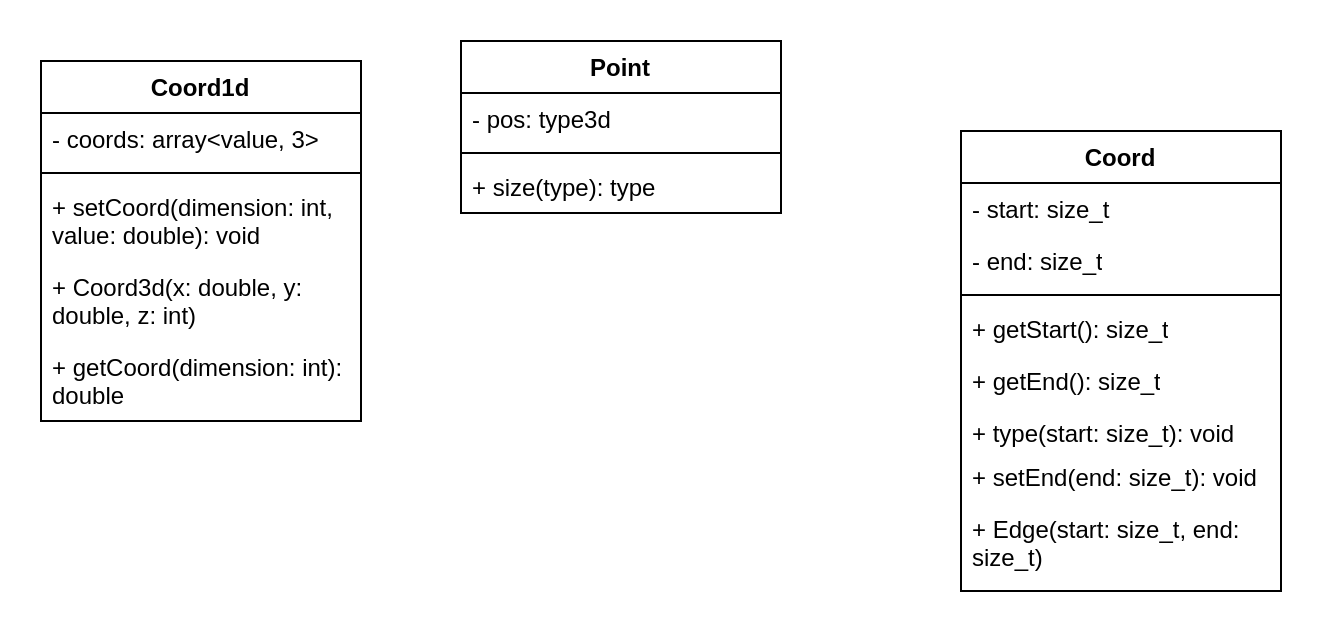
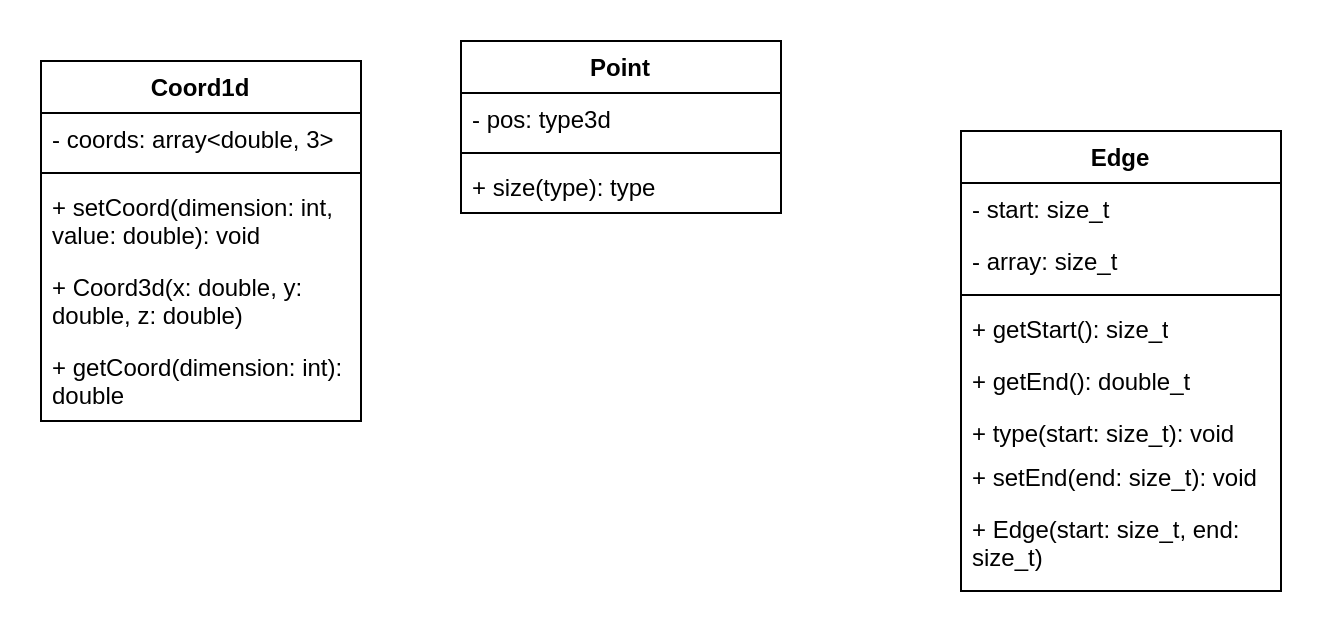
(202, 141) -> (203, 156)
(1121, 159) -> (1121, 159)
(1048, 263) -> (1061, 263)
(203, 304) -> (203, 304)
(1081, 383) -> (1095, 383)
